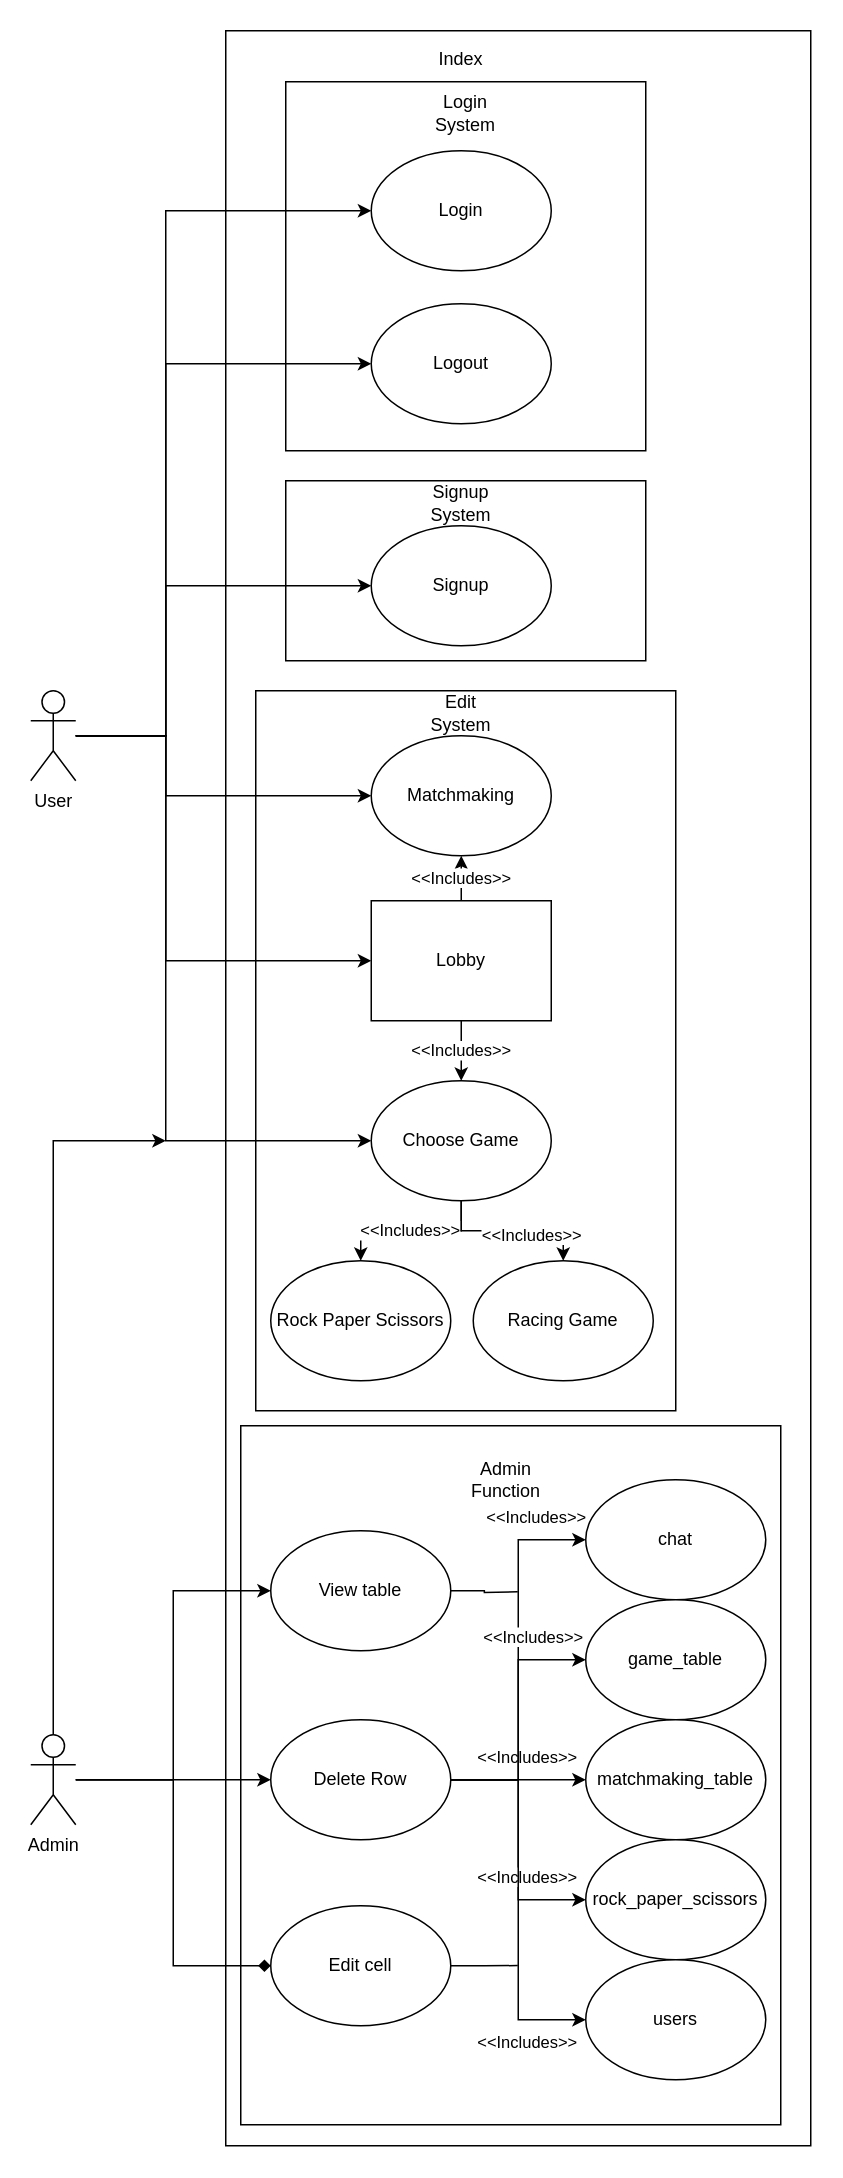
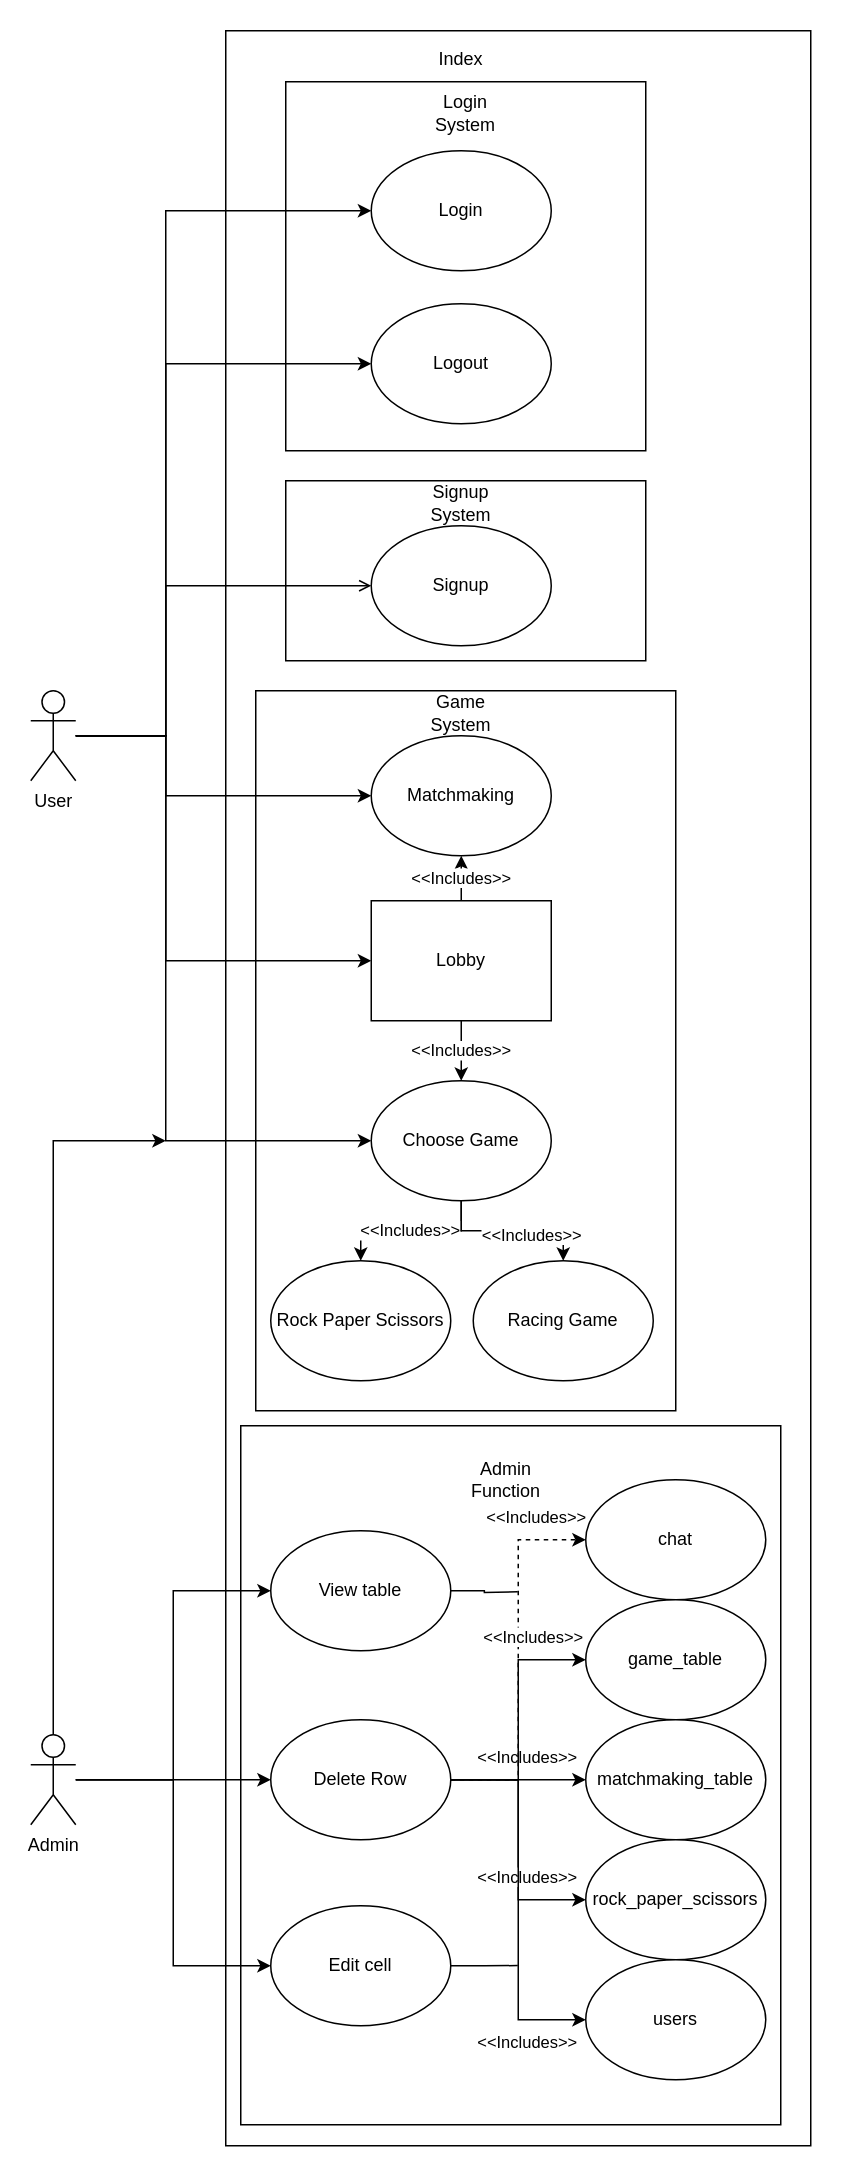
(360, 586) -> (362, 586)
(461, 713) -> (461, 713)
(518, 1558) -> (518, 1558)
(258, 1966) -> (259, 1966)
